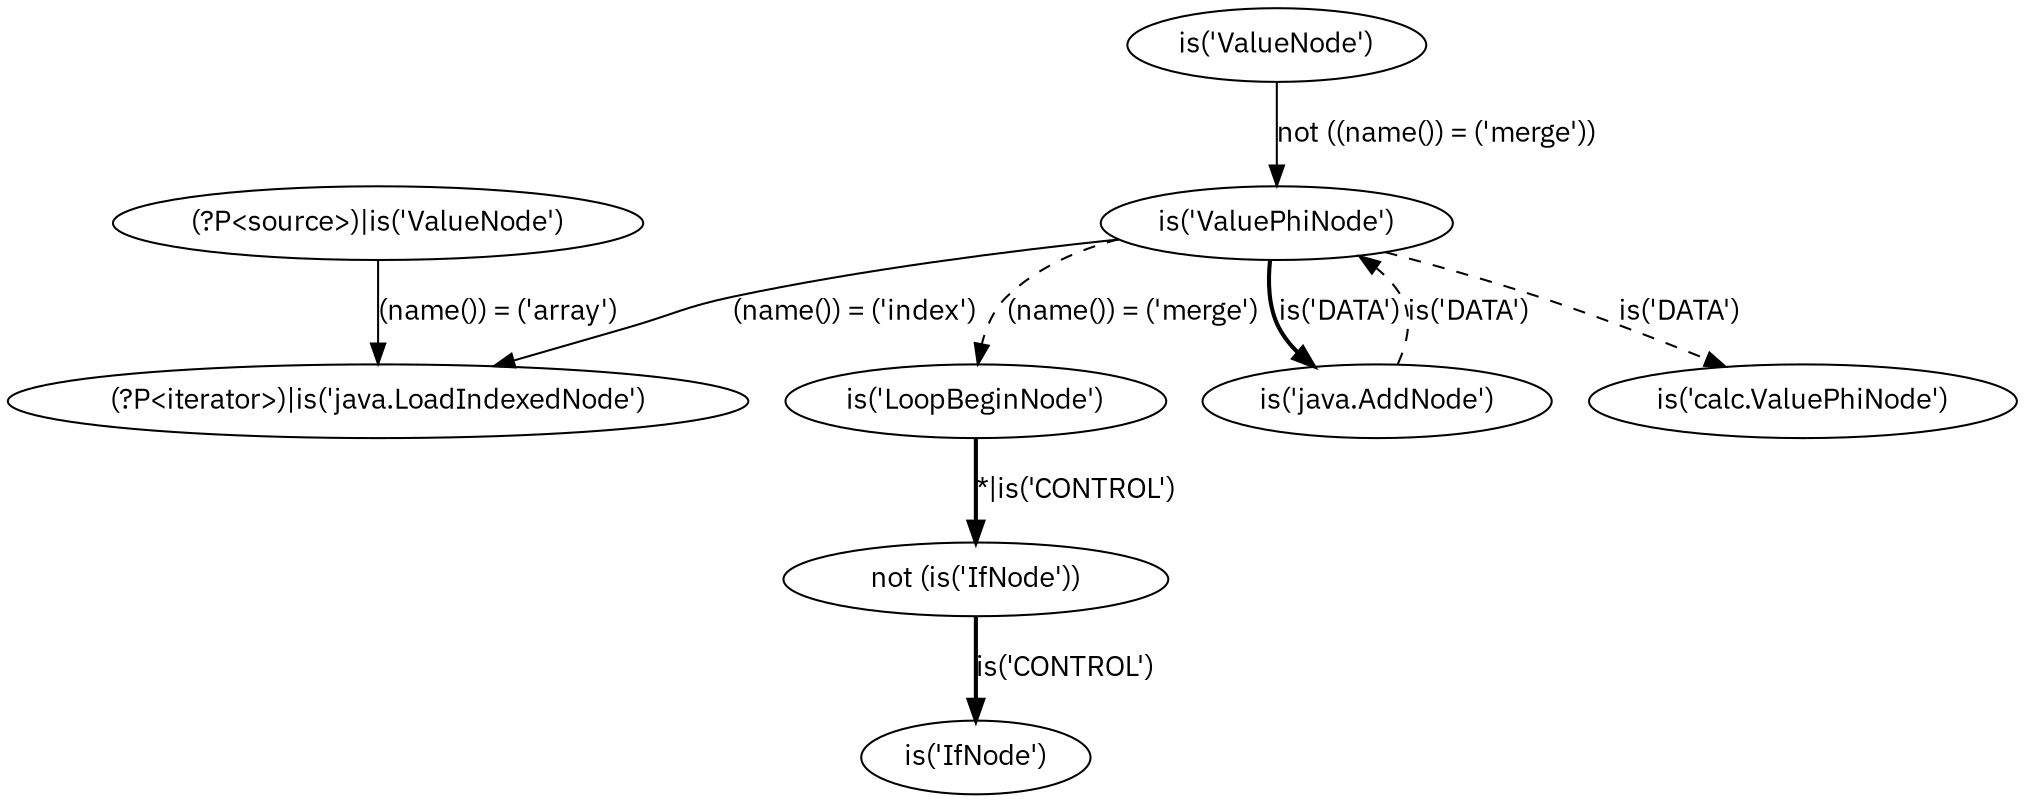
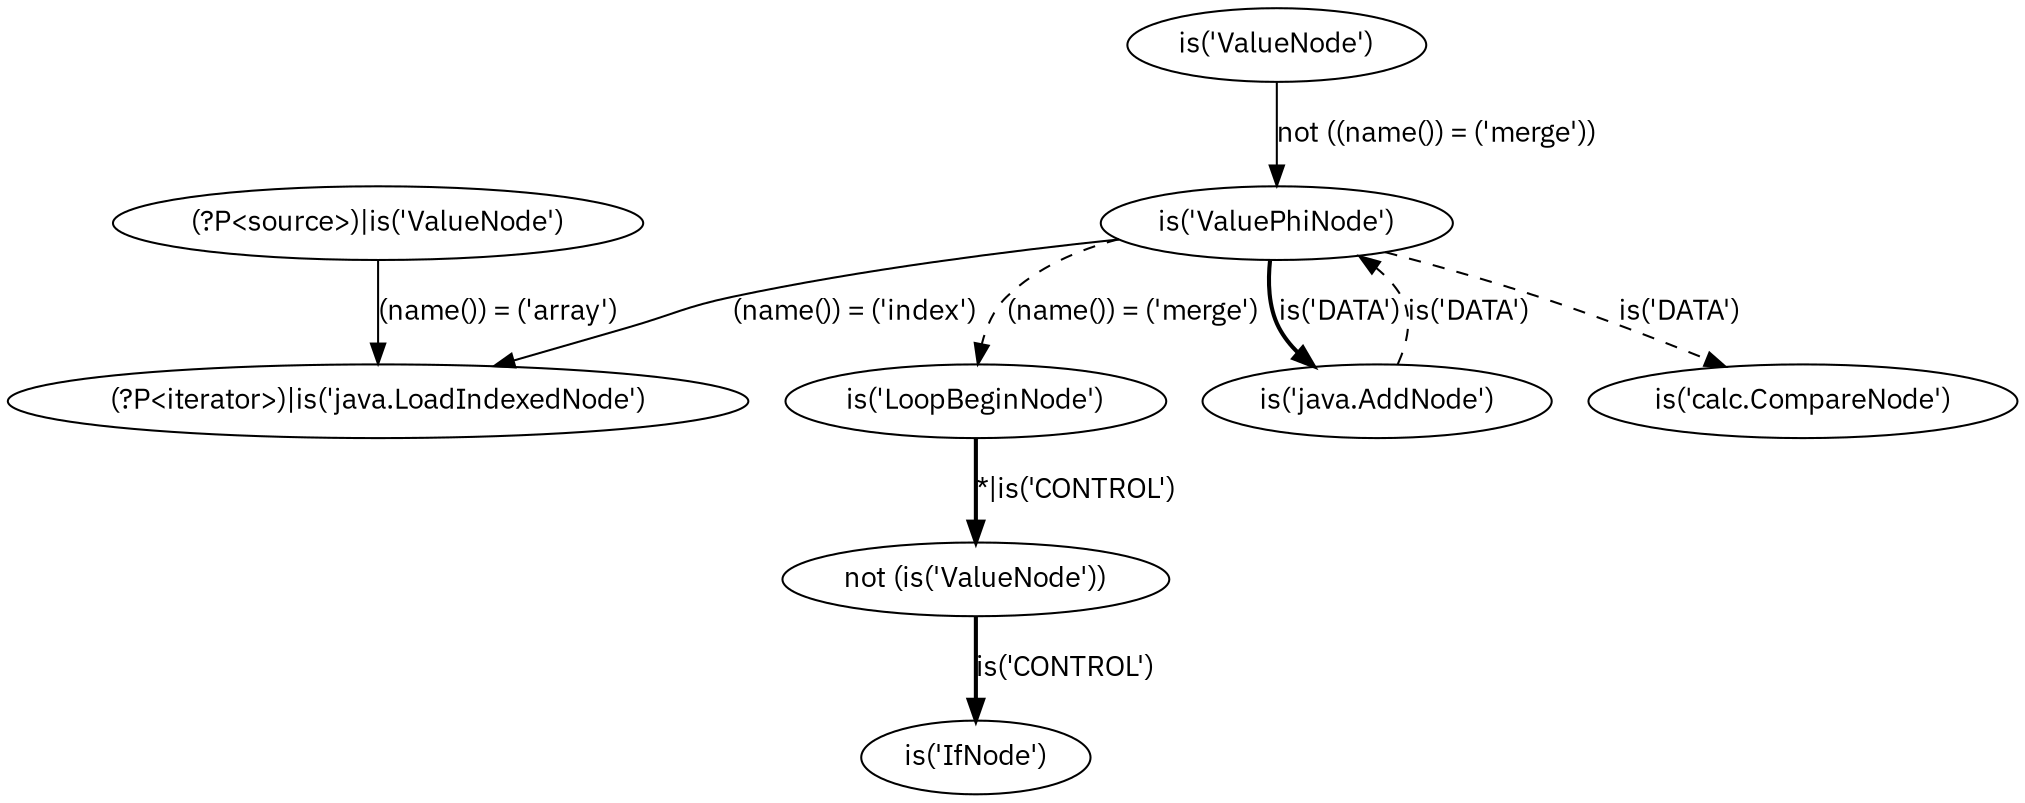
(1803, 401) -> (1803, 401)
(976, 579) -> (976, 579)
